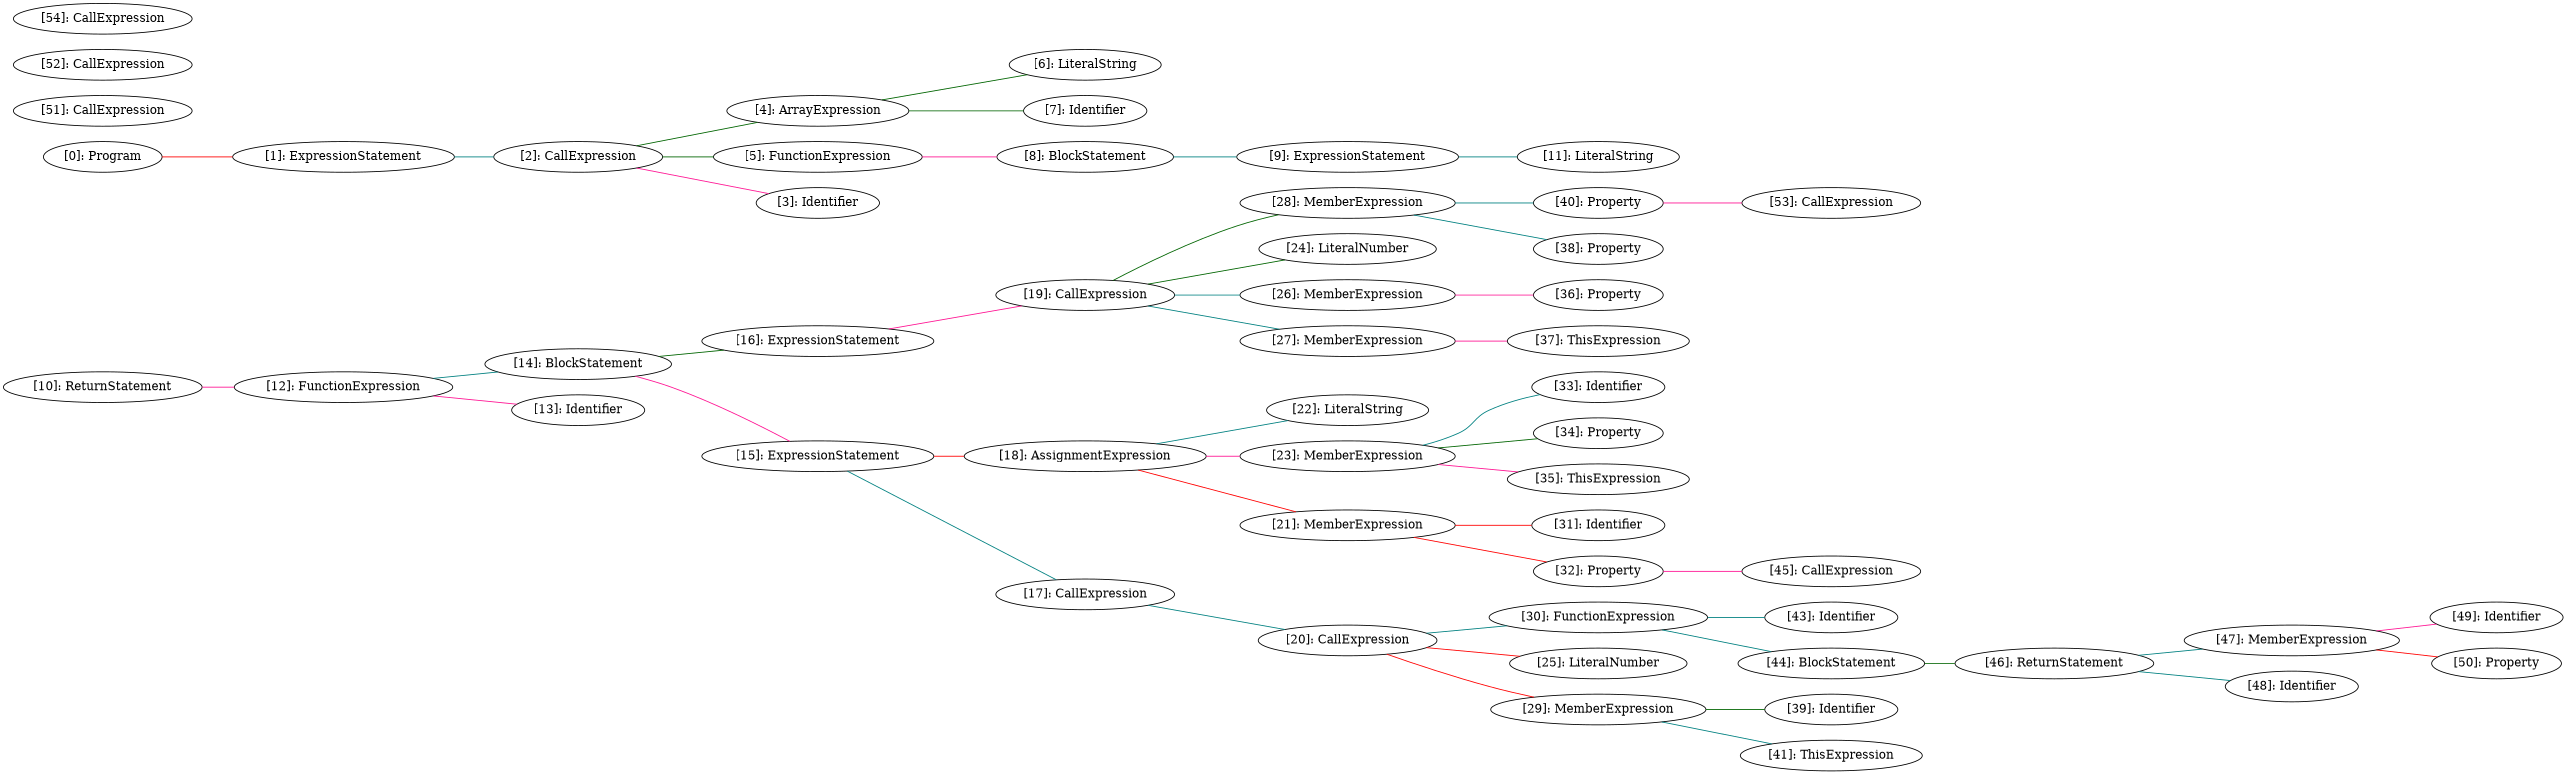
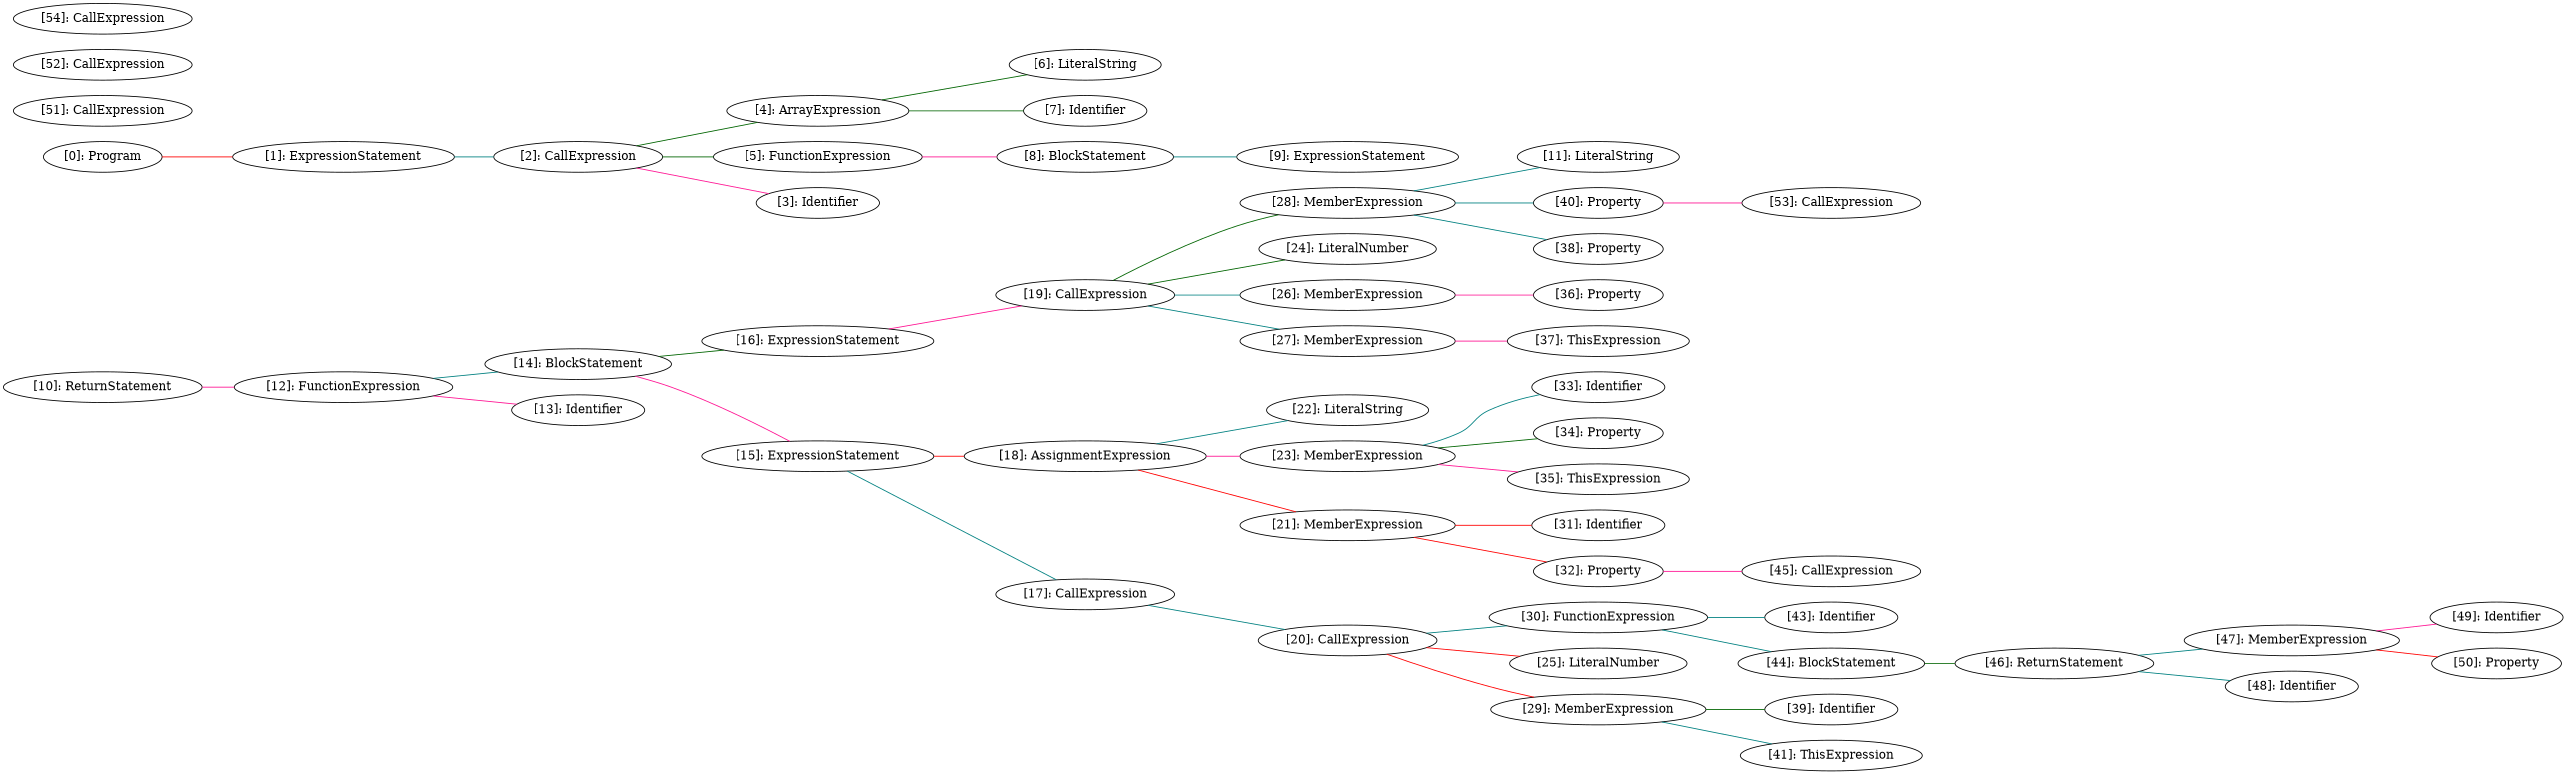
(1488, 157) -> (1477, 179)
